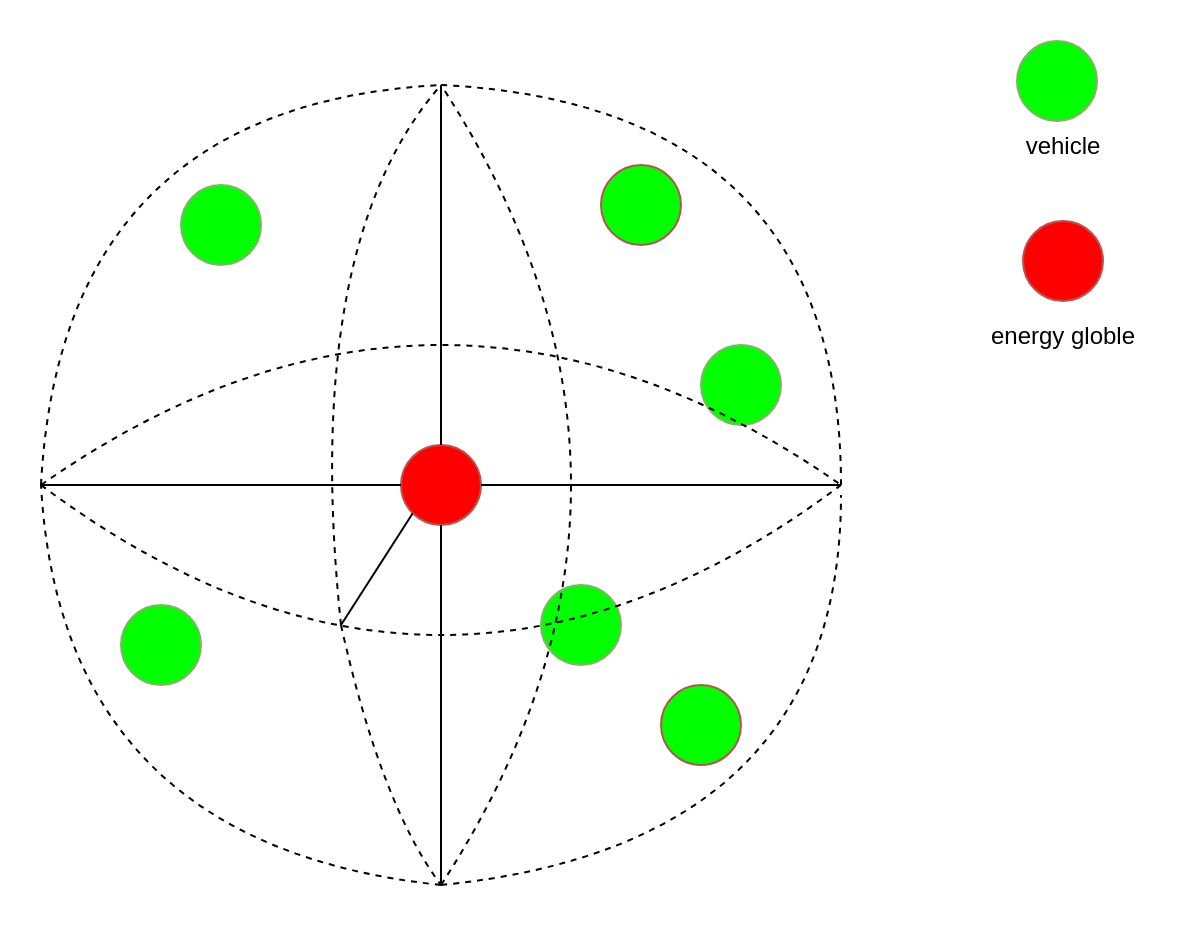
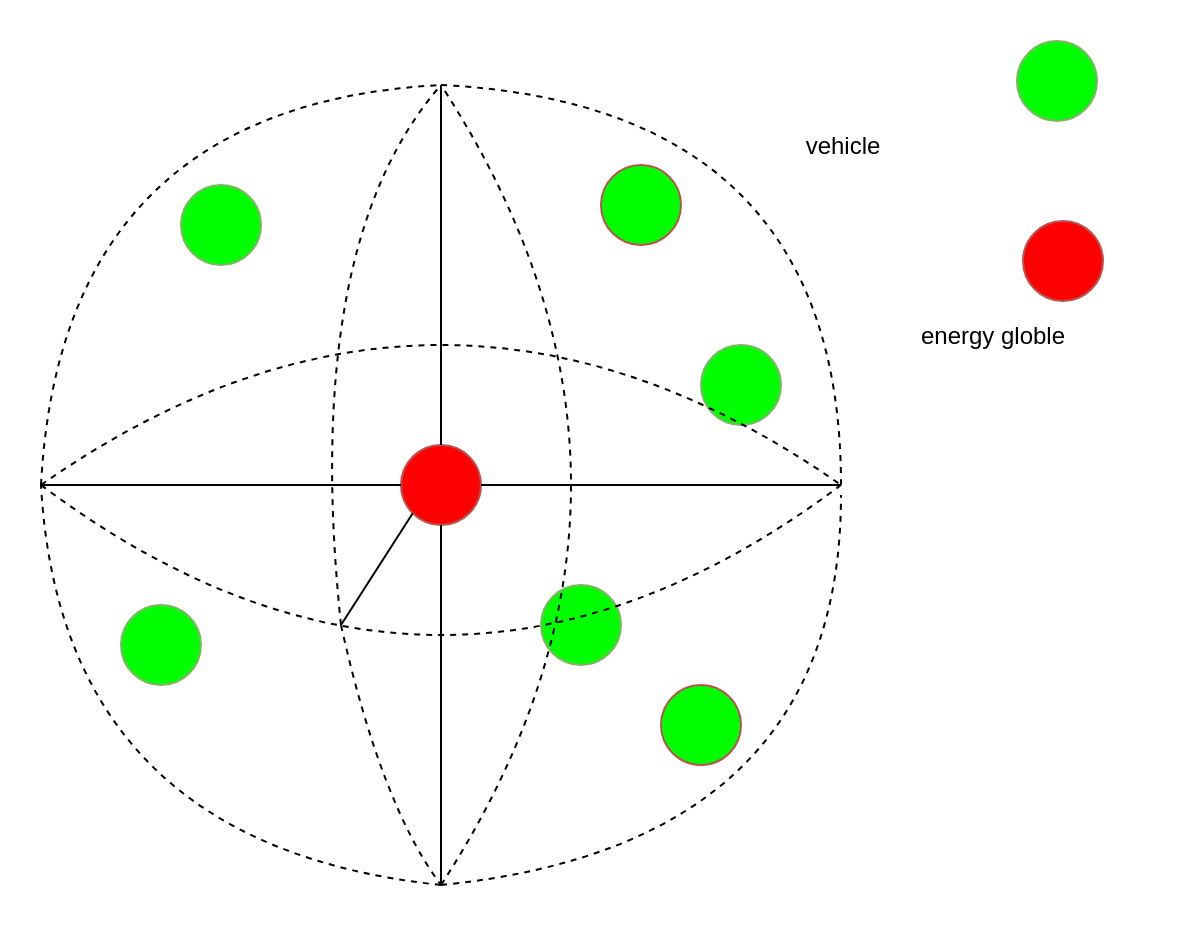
(1063, 147) -> (843, 147)
(1063, 337) -> (993, 337)
